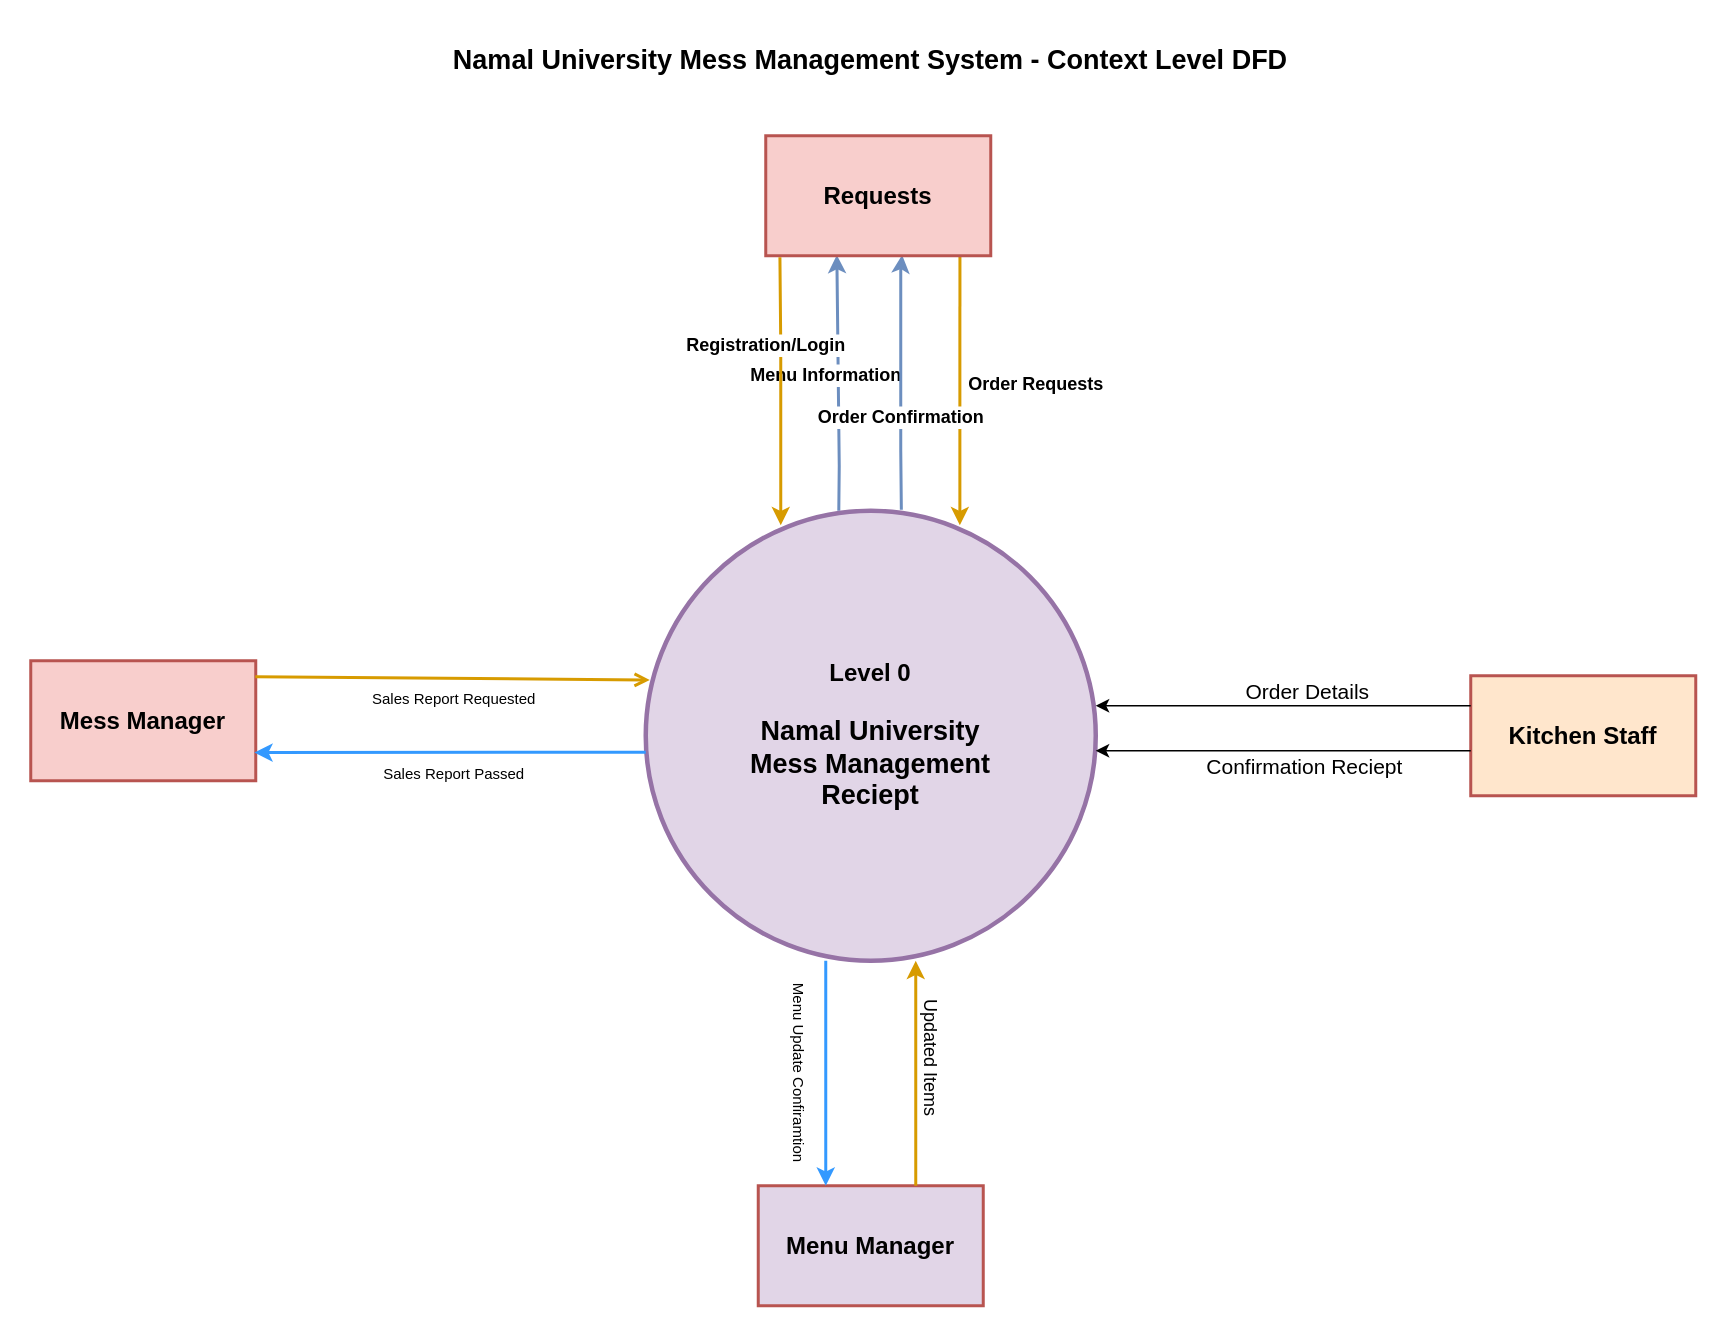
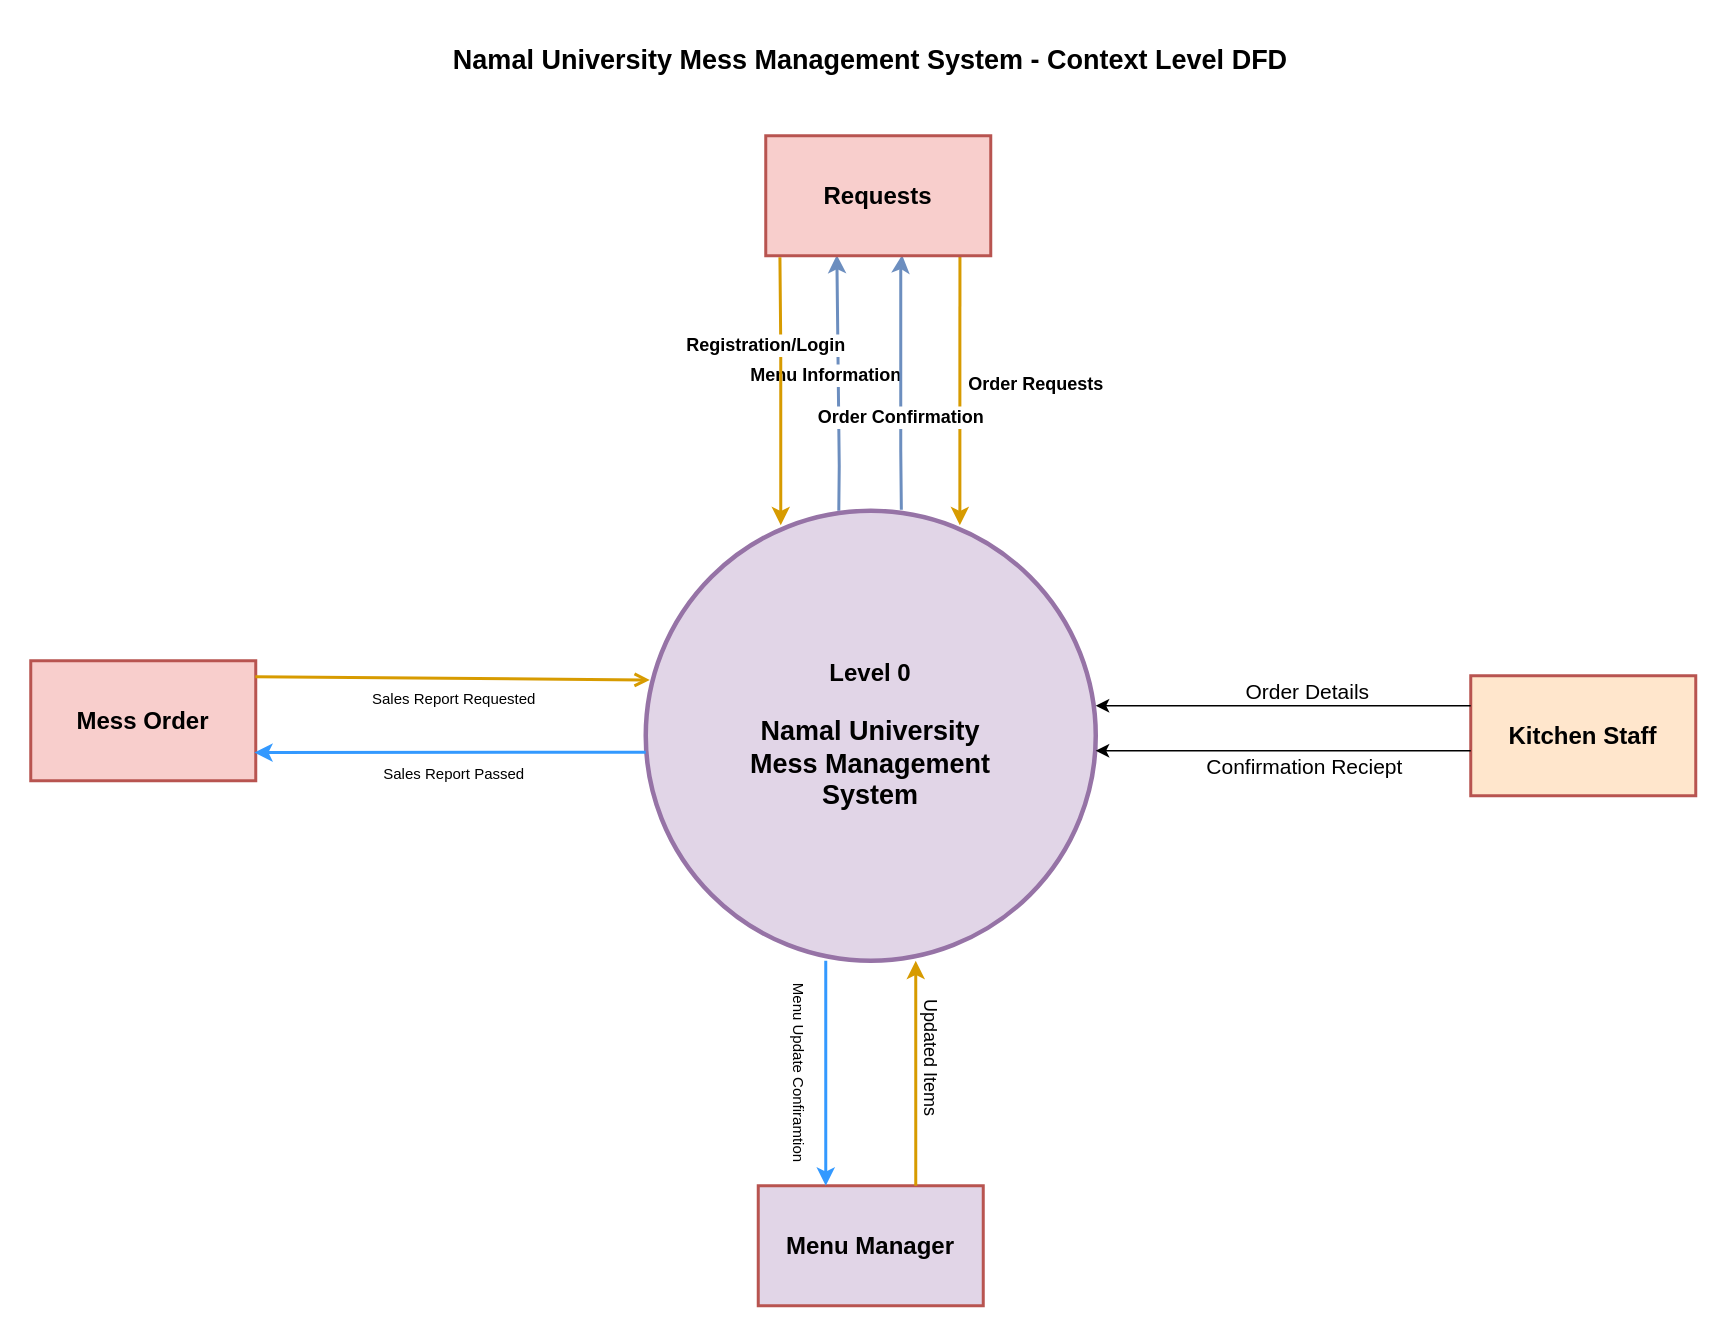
(143, 721) -> (143, 721)
(871, 736) -> (871, 736)
